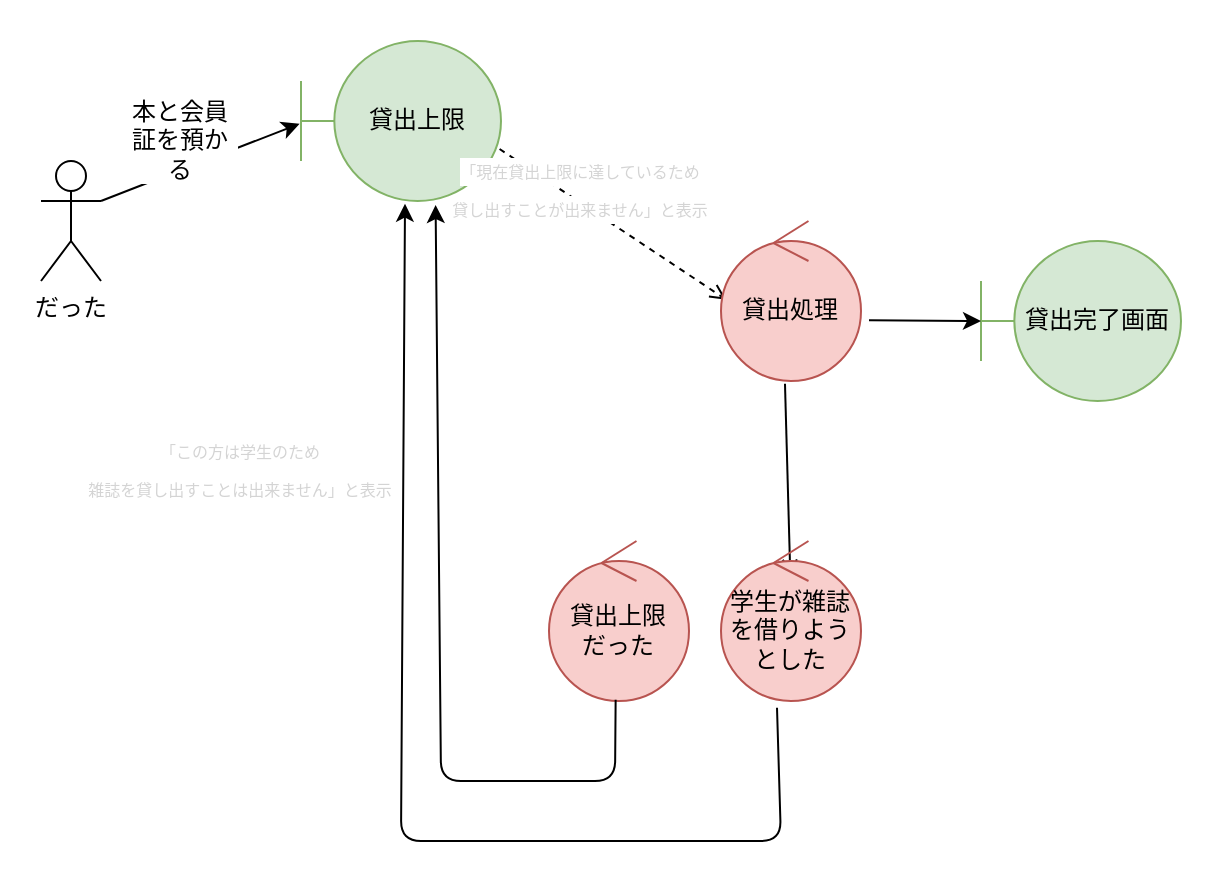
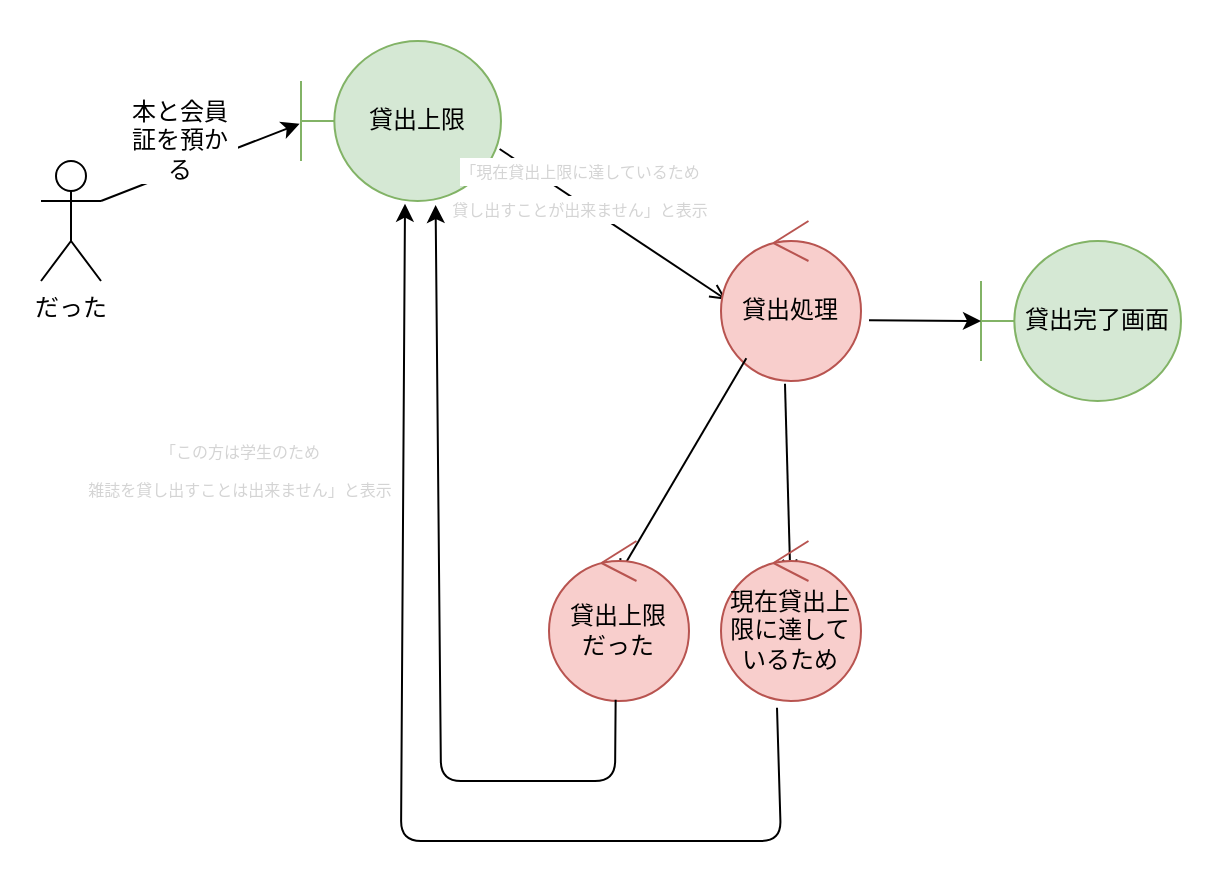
(666, 259) -> (666, 259)
none -> (687, 459)
(791, 631) -> (791, 631)
